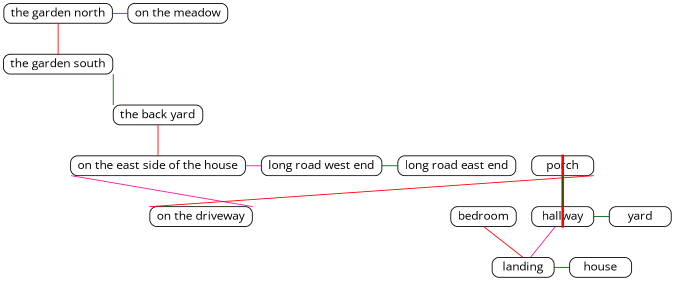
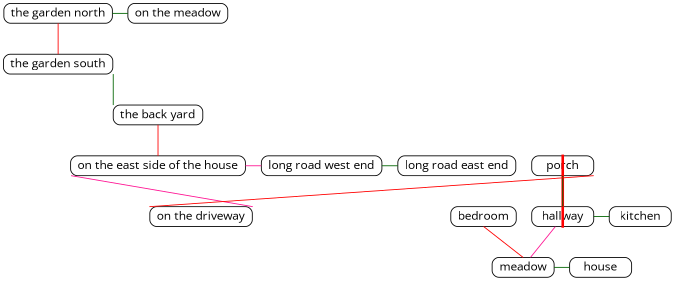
(120, 13) -> (120, 13)
(640, 217) -> (640, 217)
(523, 267) -> (523, 267)
